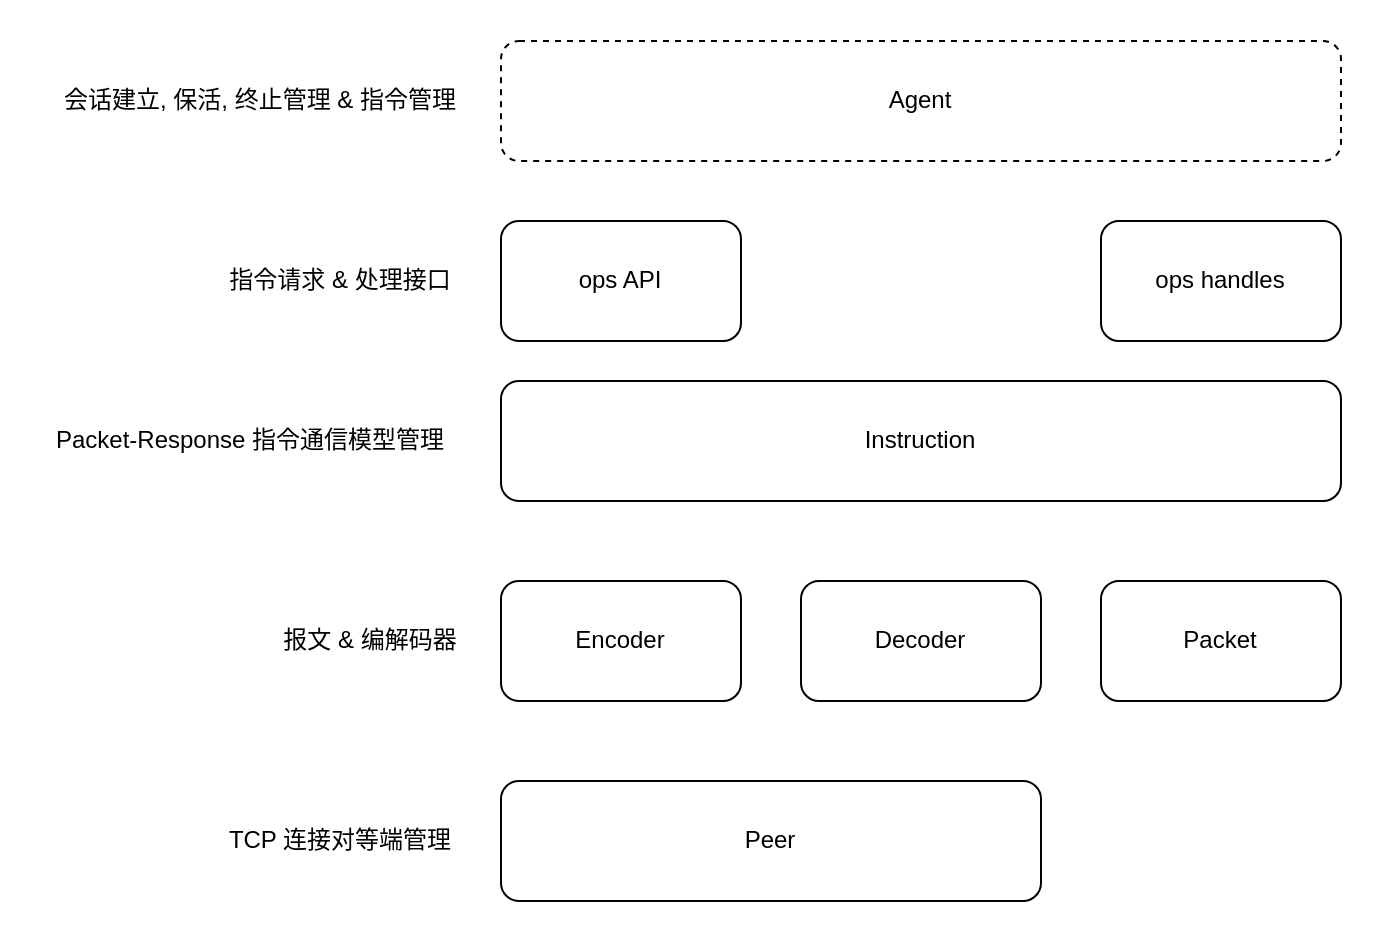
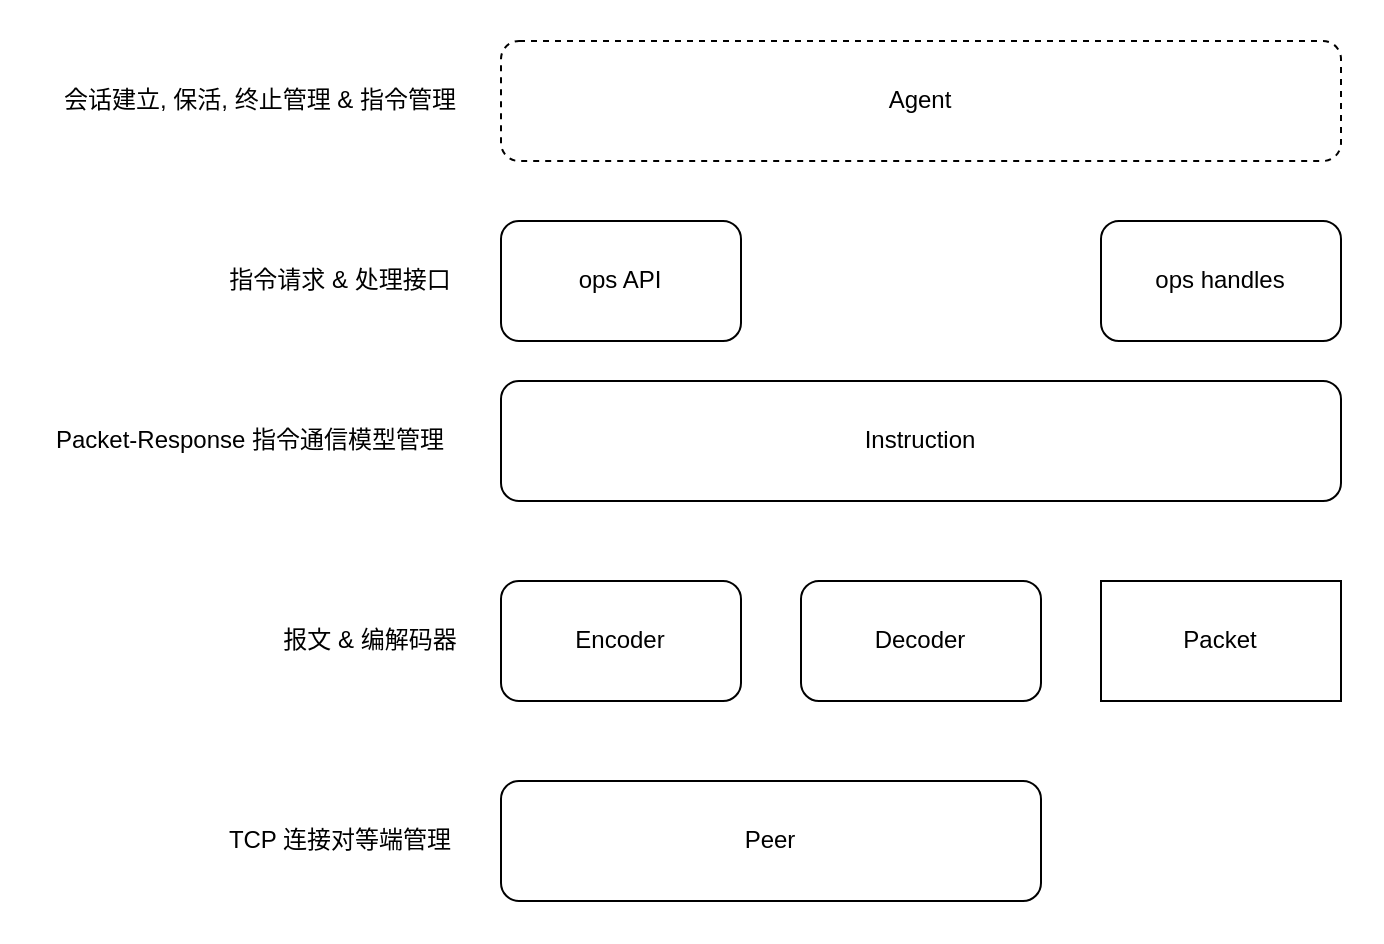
(1221, 641) -> (1221, 641)
